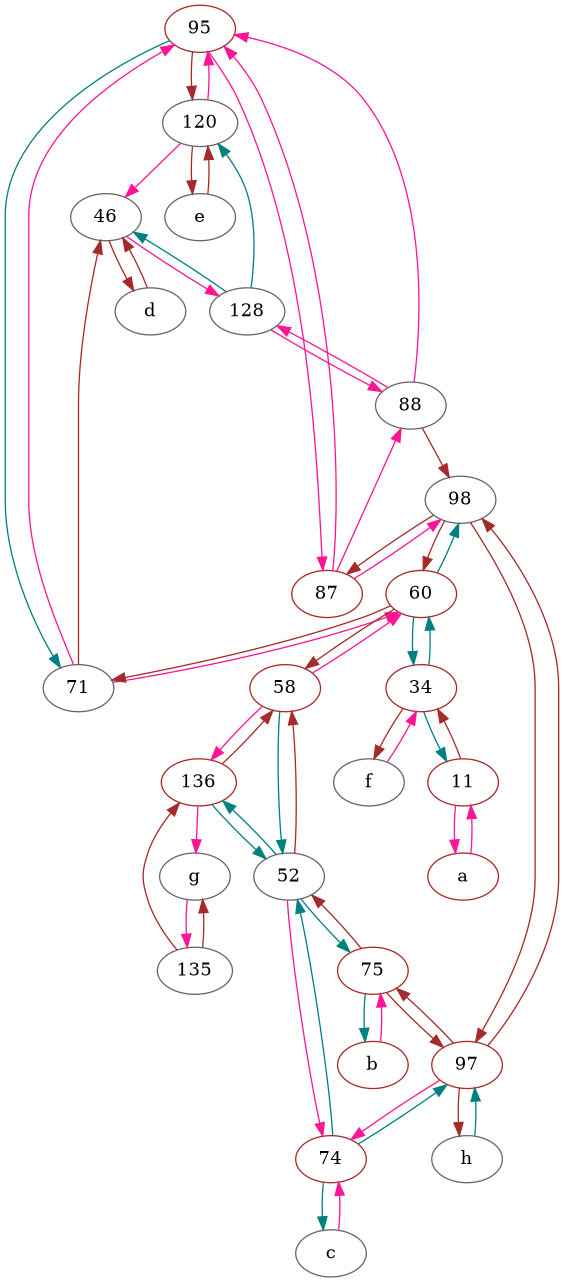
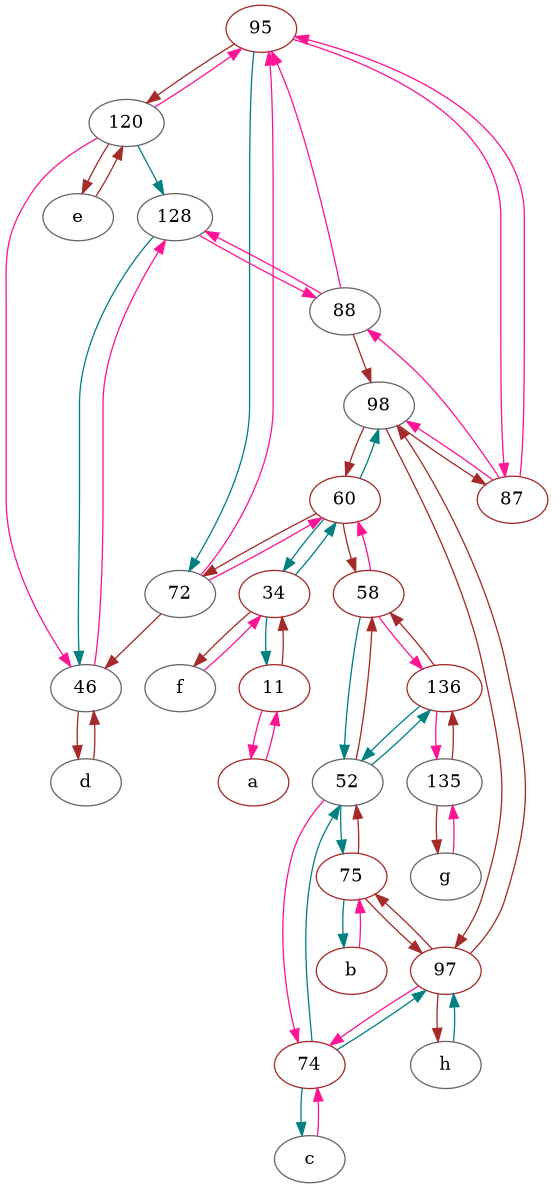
(252, 218) -> (148, 164)
(78, 688) -> (180, 594)
(197, 823) -> (436, 729)
